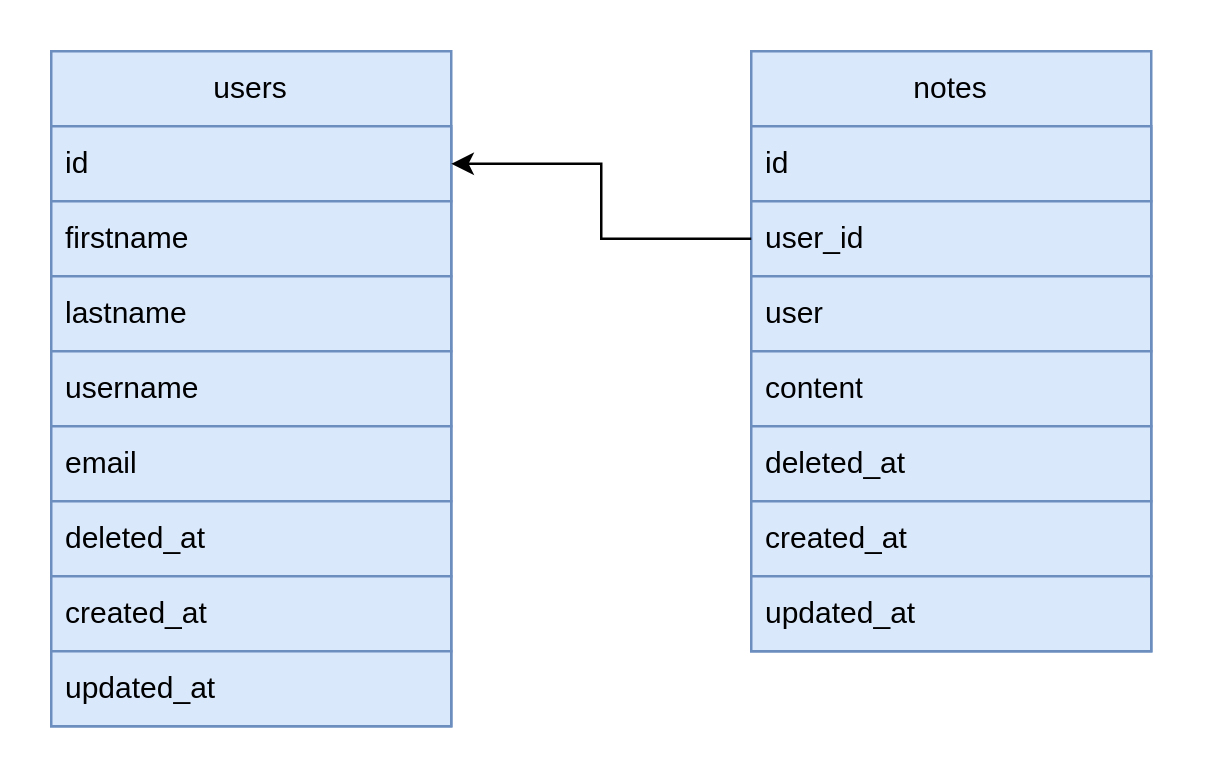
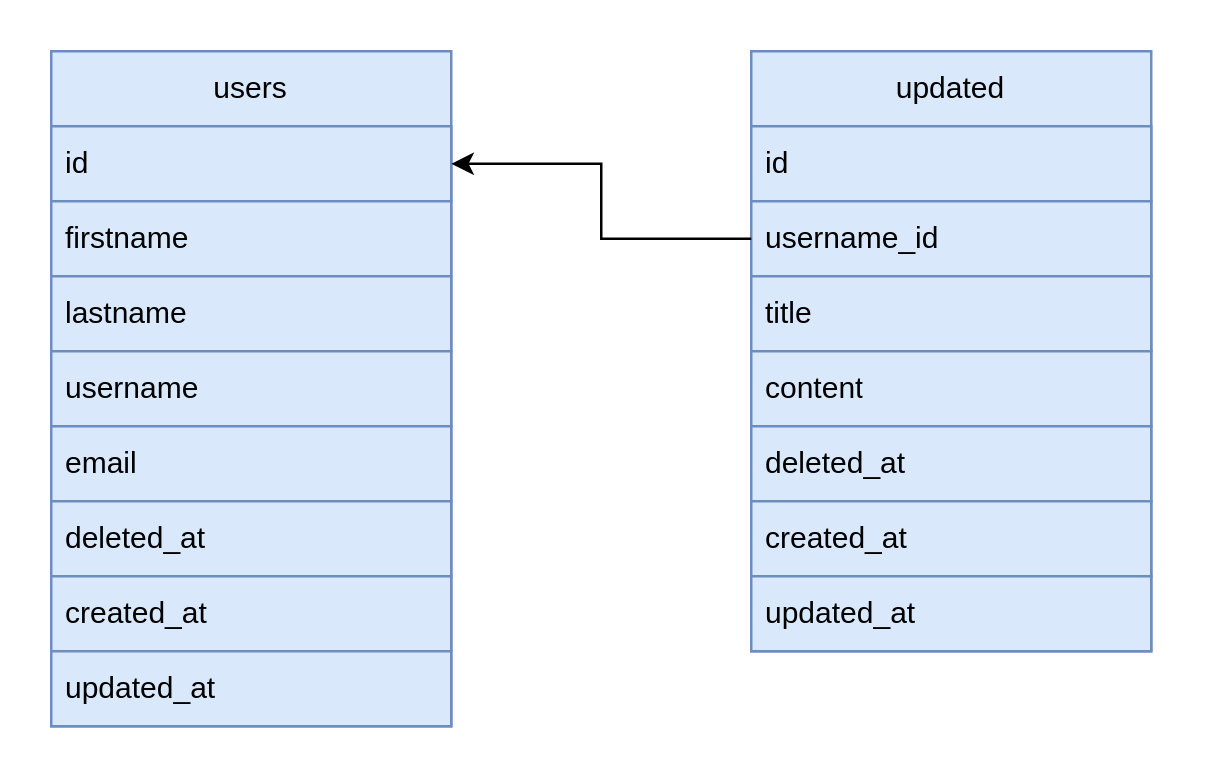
(951, 89) -> (951, 89)
(821, 239) -> (855, 239)
(800, 314) -> (800, 314)
